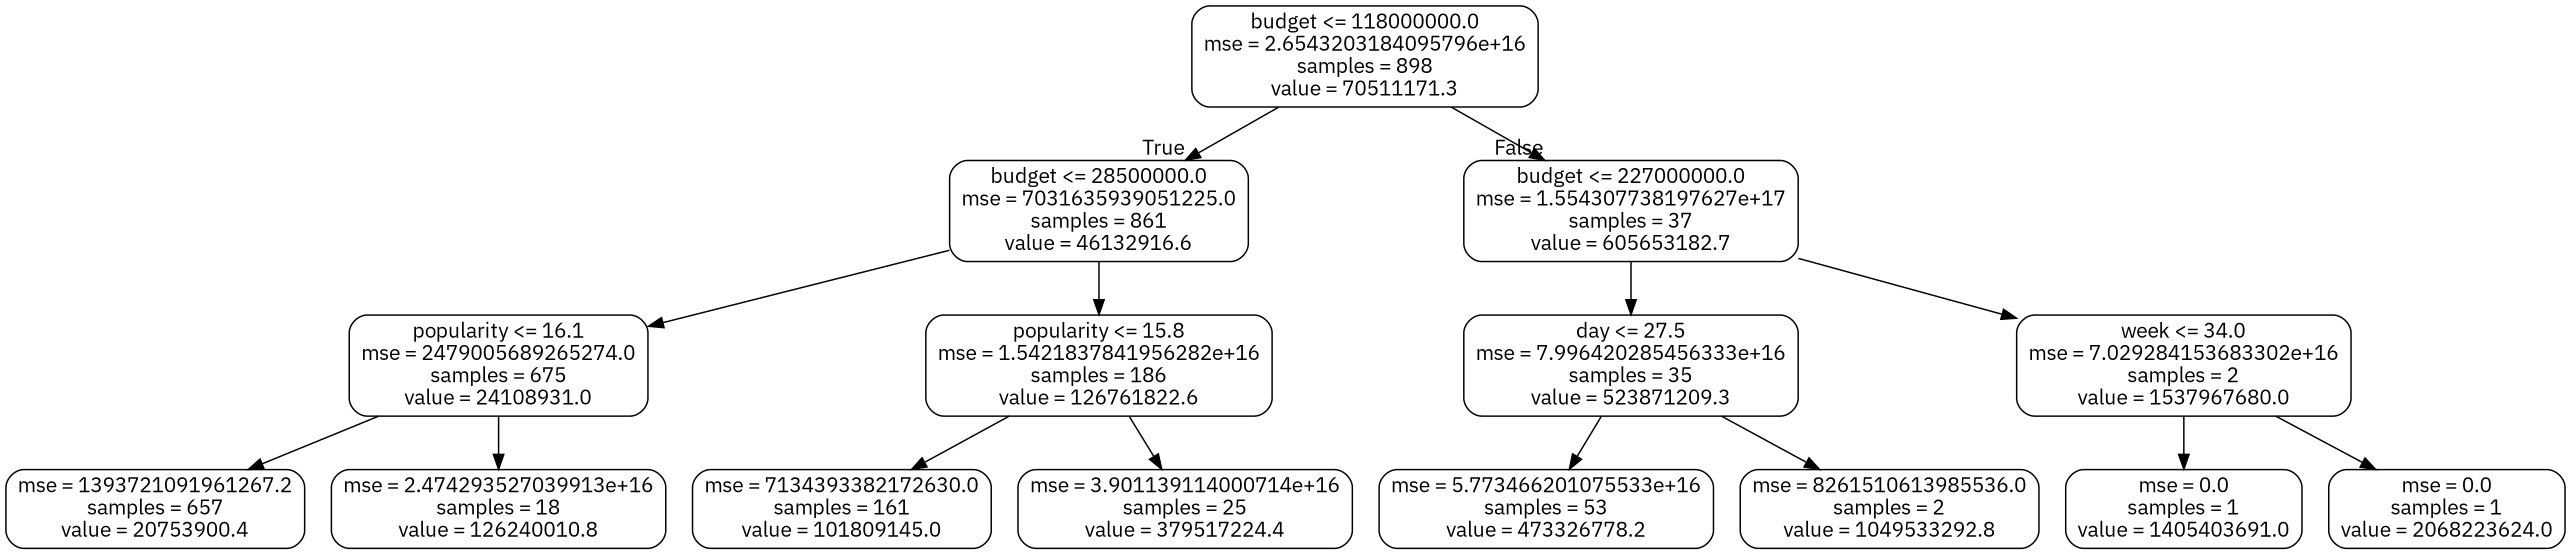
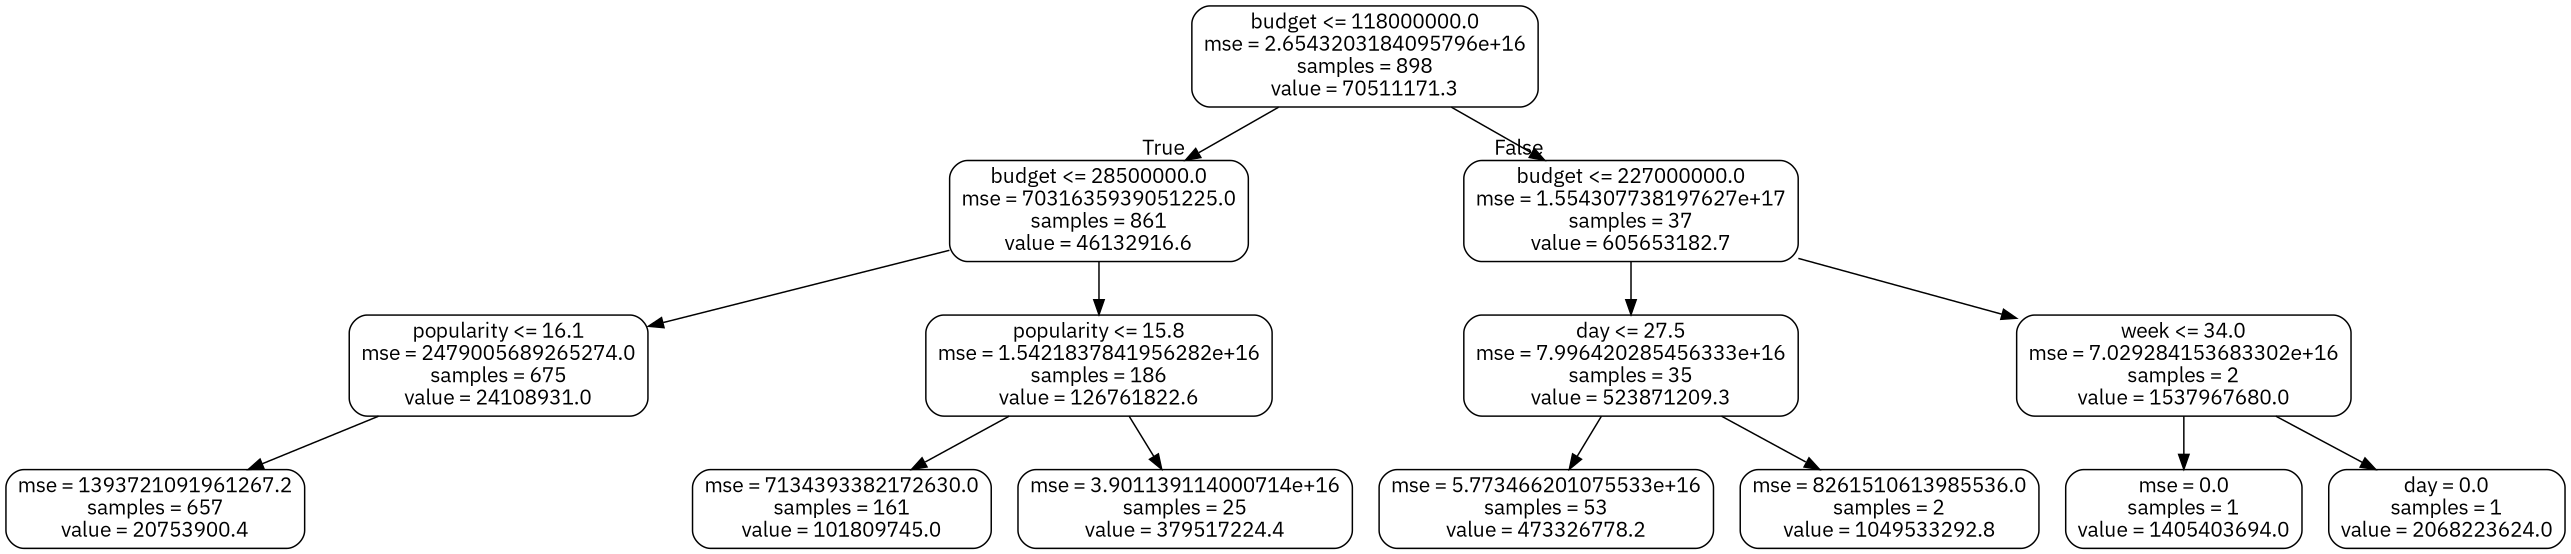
(499, 509) -> none
(842, 509) -> (842, 509)
(2184, 509) -> (2184, 509)
(2447, 509) -> (2447, 509)
